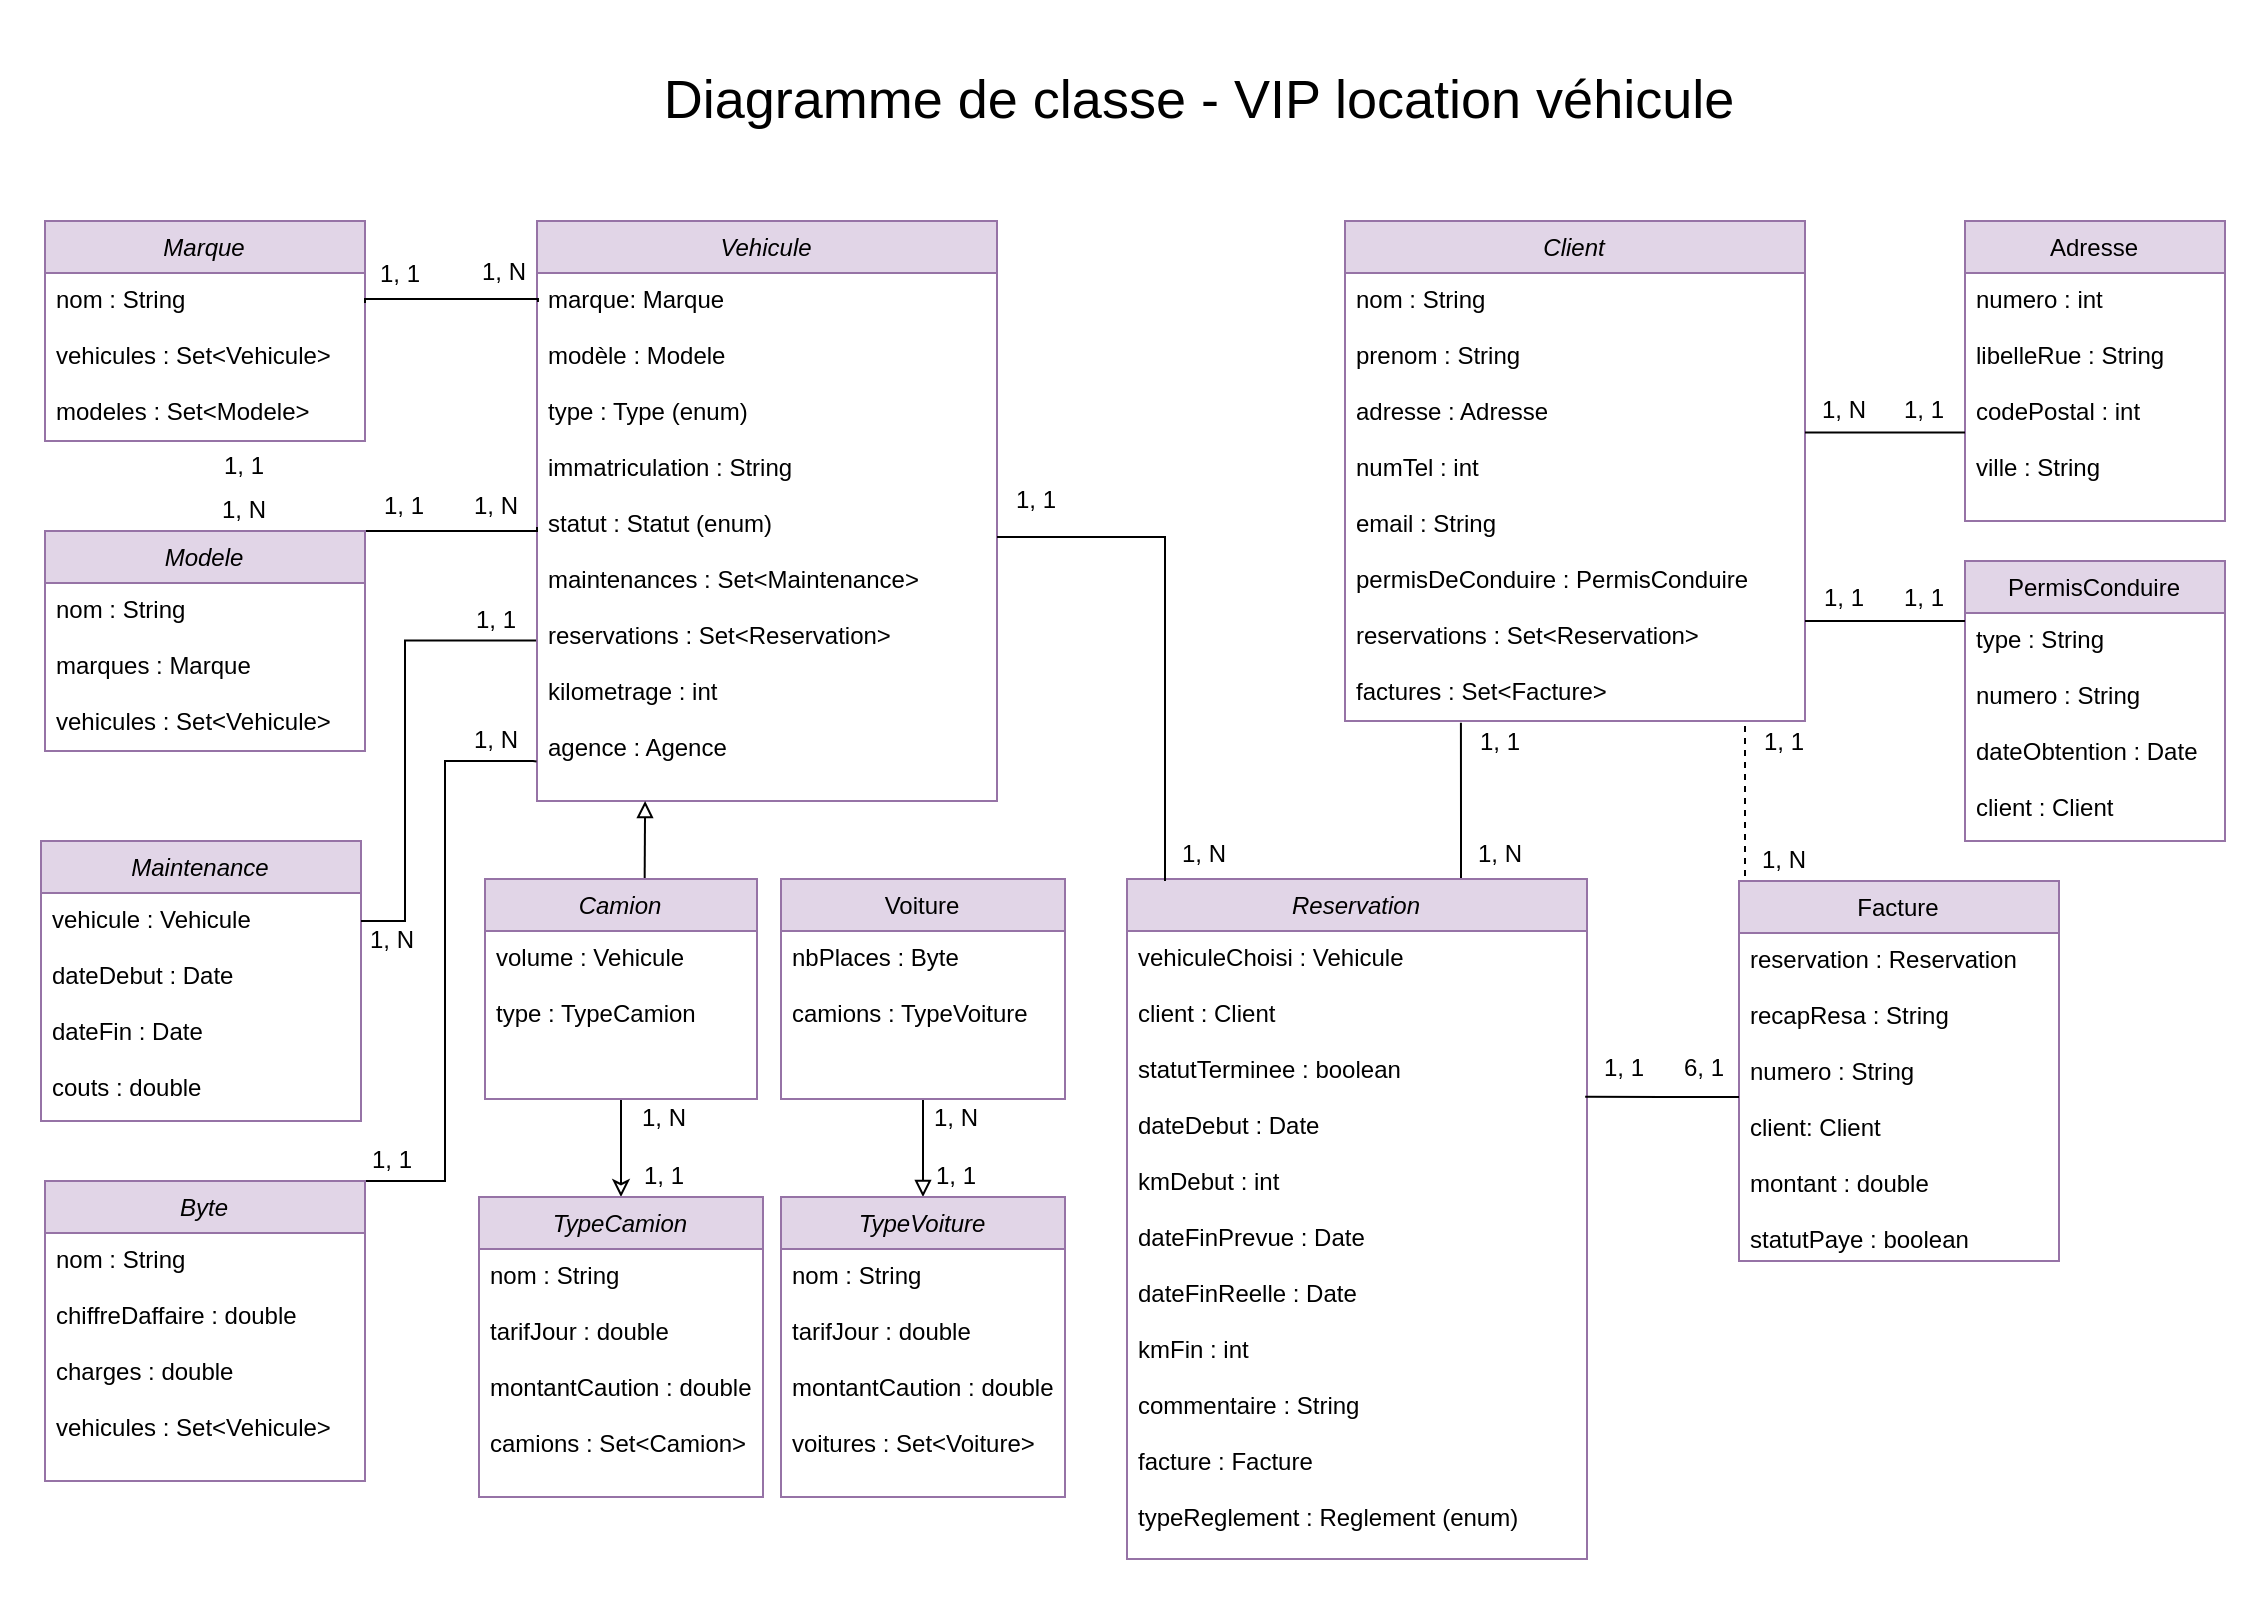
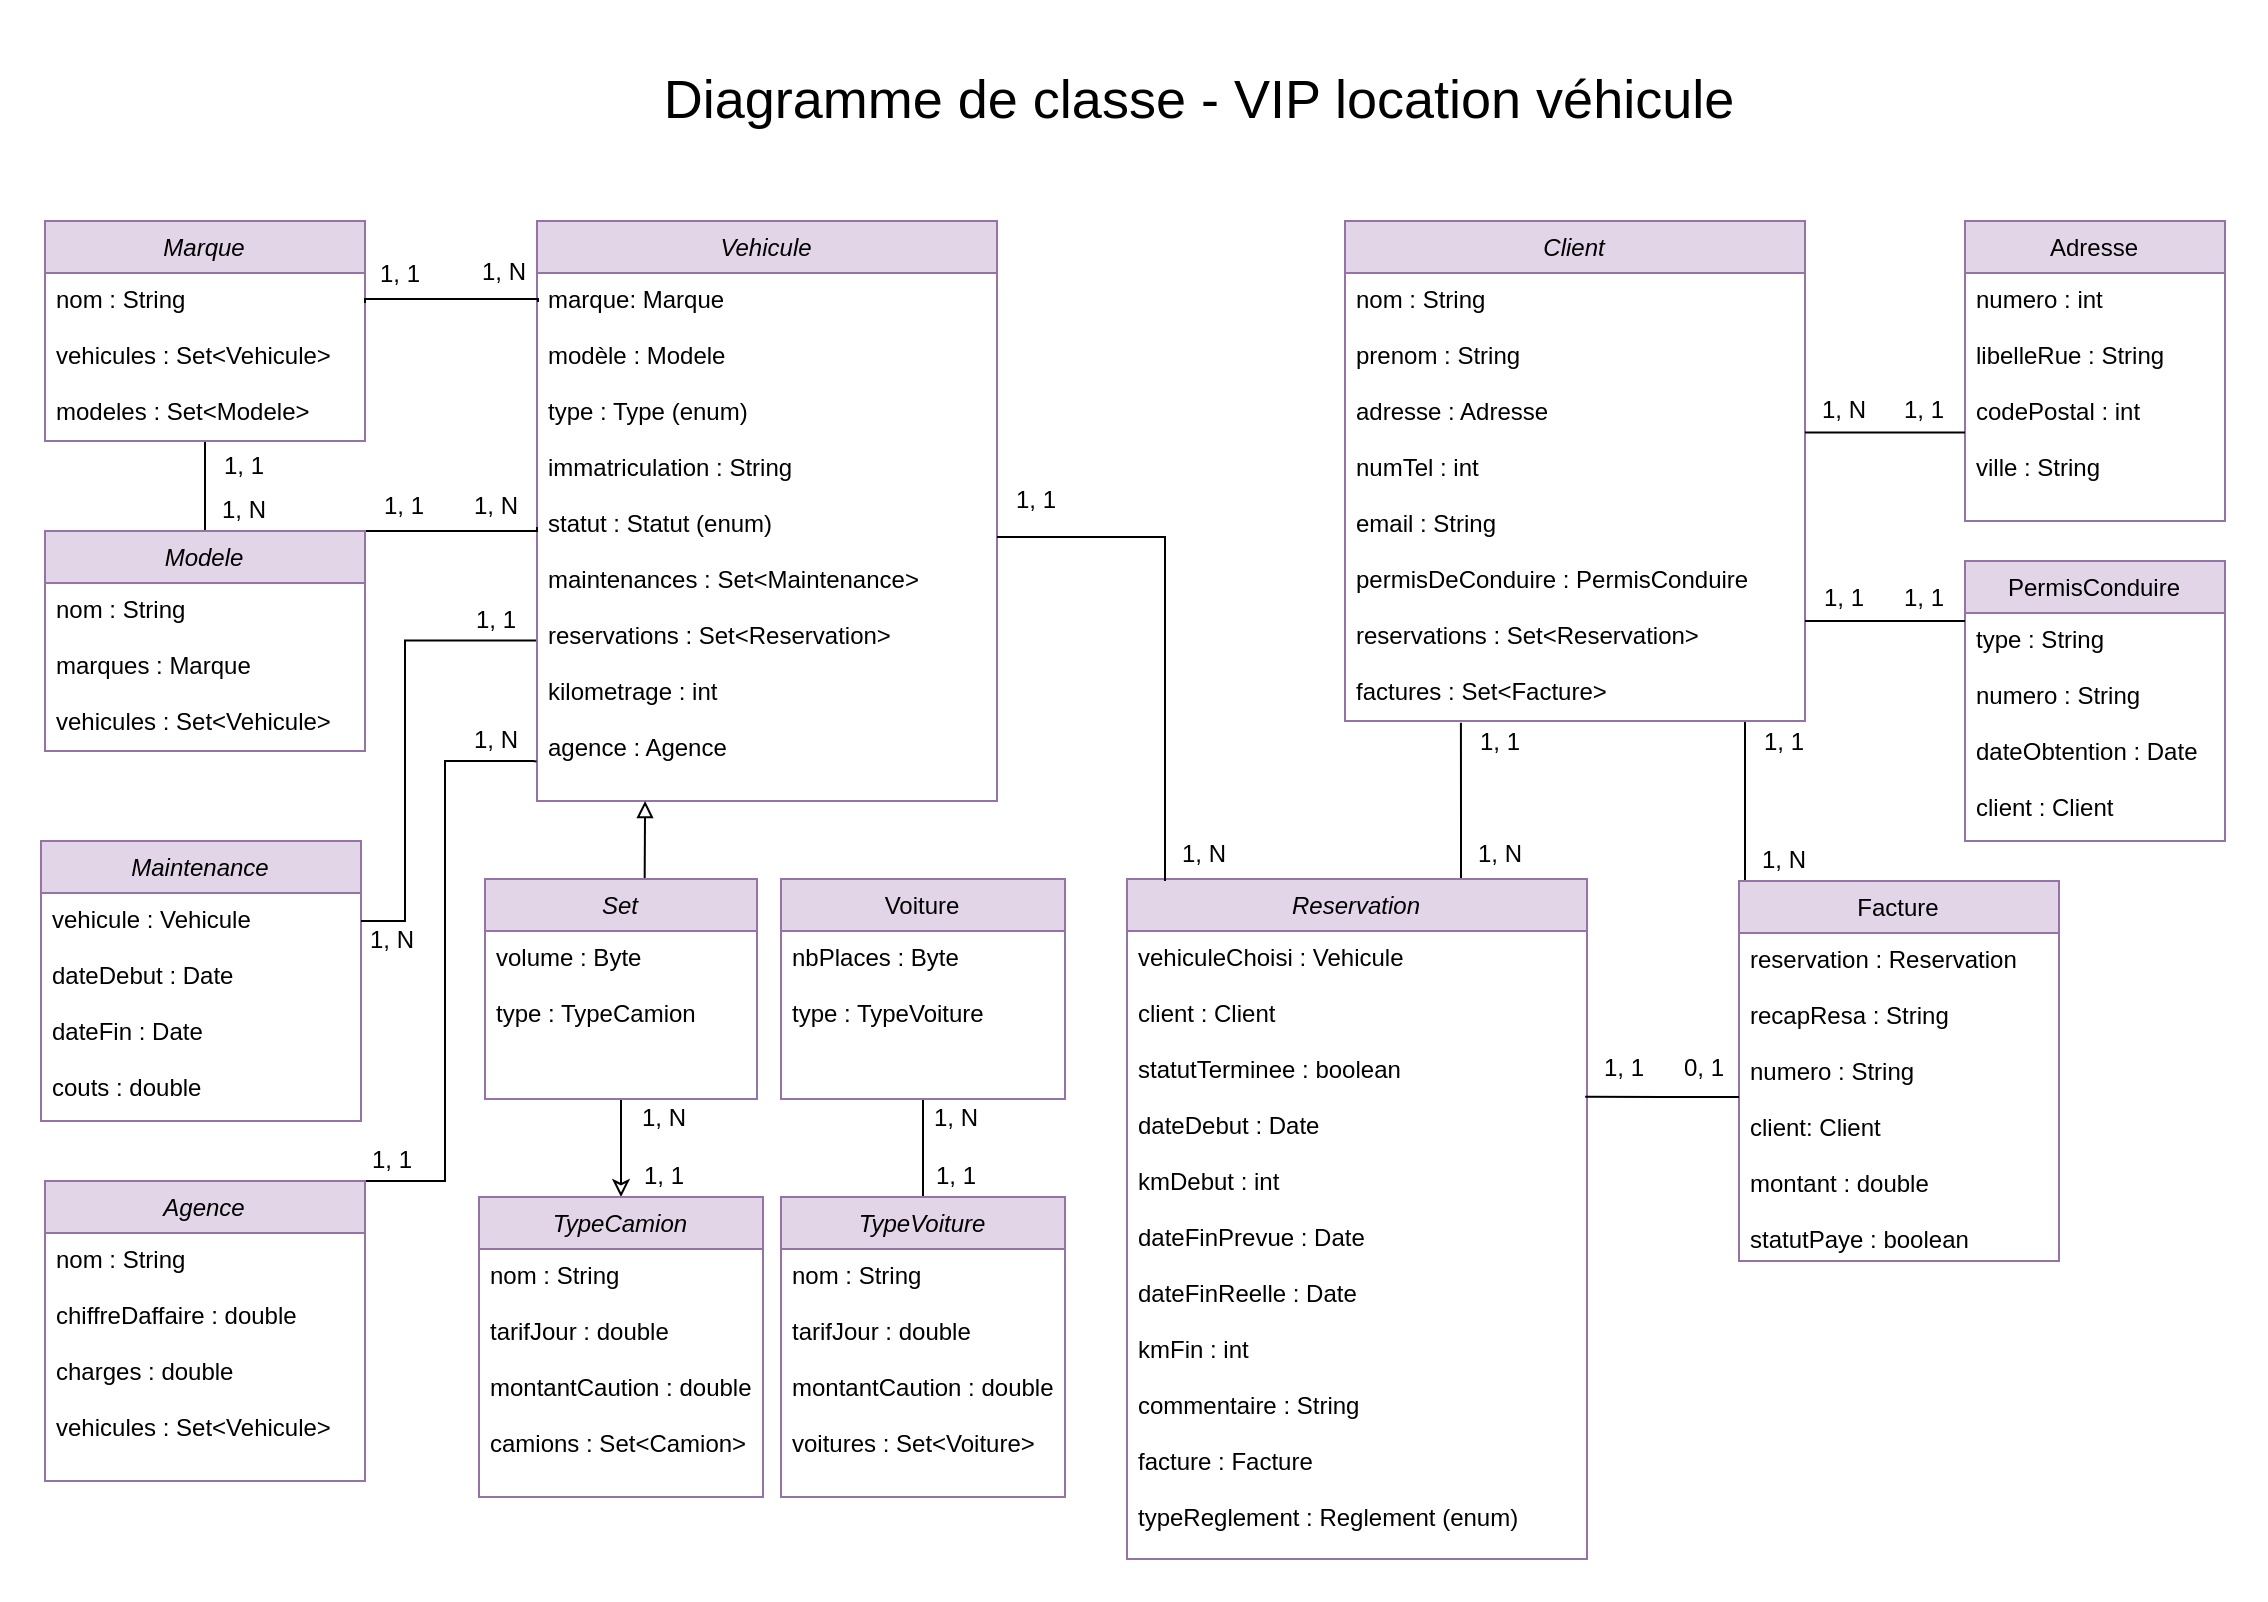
none -> (205, 488)
(1745, 803) -> (1745, 803)
(620, 906) -> (620, 906)
(592, 958) -> (571, 958)
(880, 958) -> (880, 958)
(1705, 1069) -> (1705, 1069)
(923, 1179) -> (923, 1186)
(204, 1208) -> (204, 1208)
